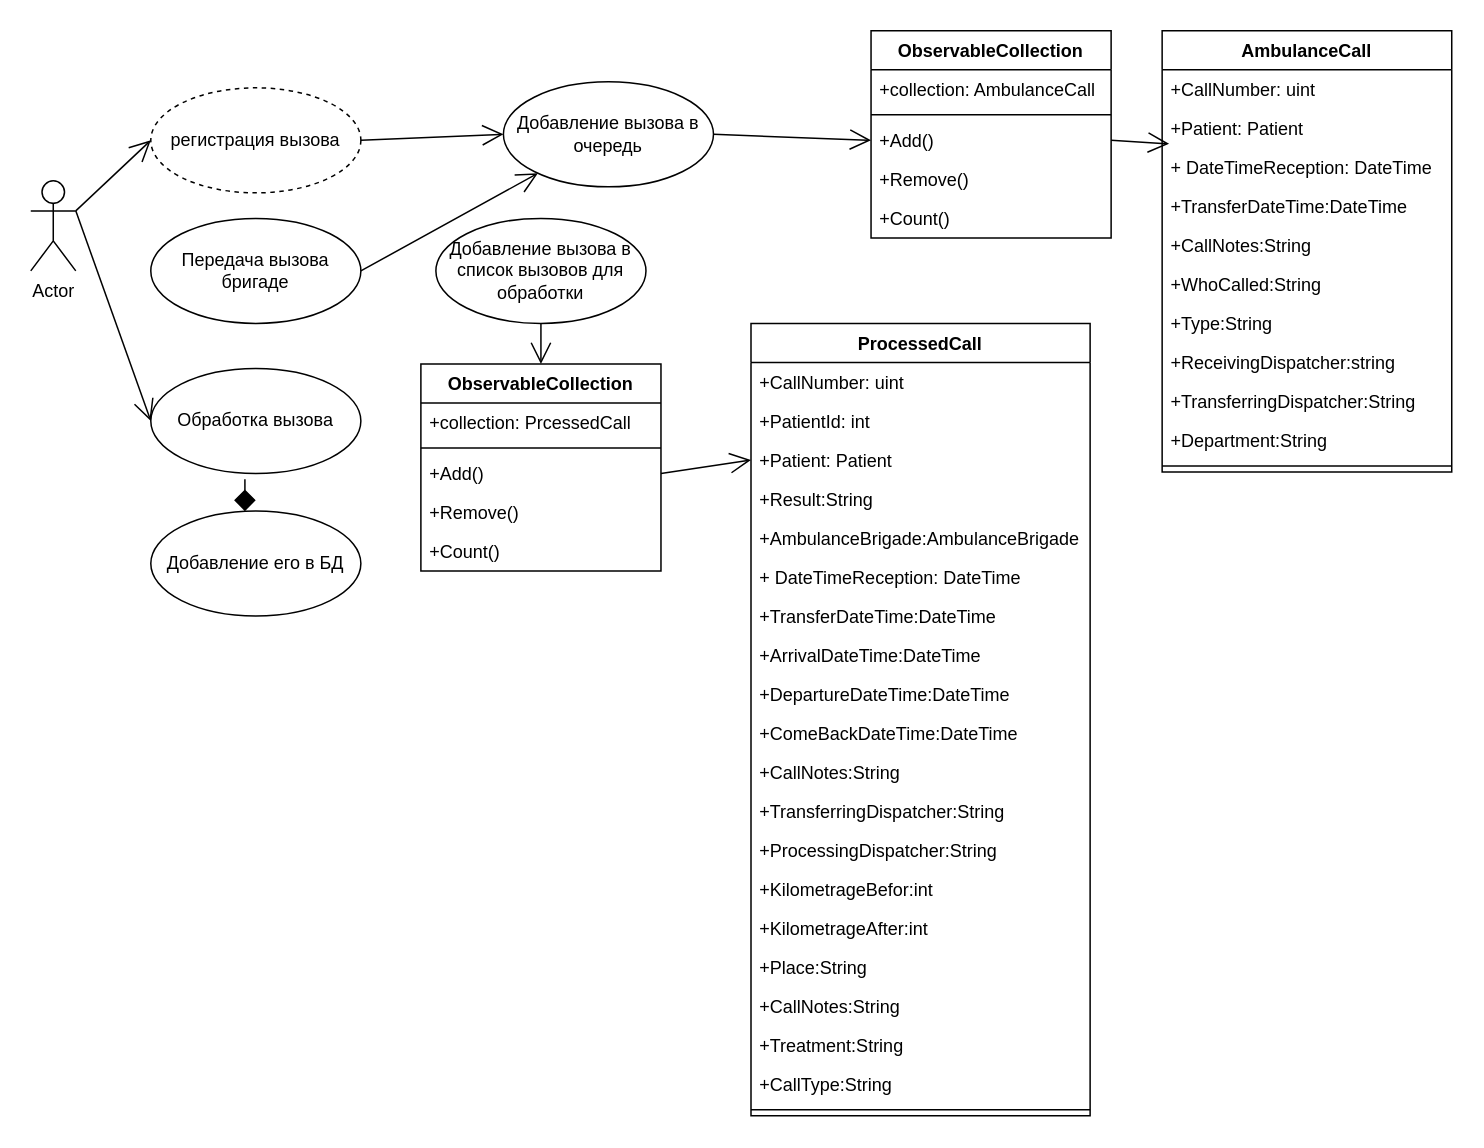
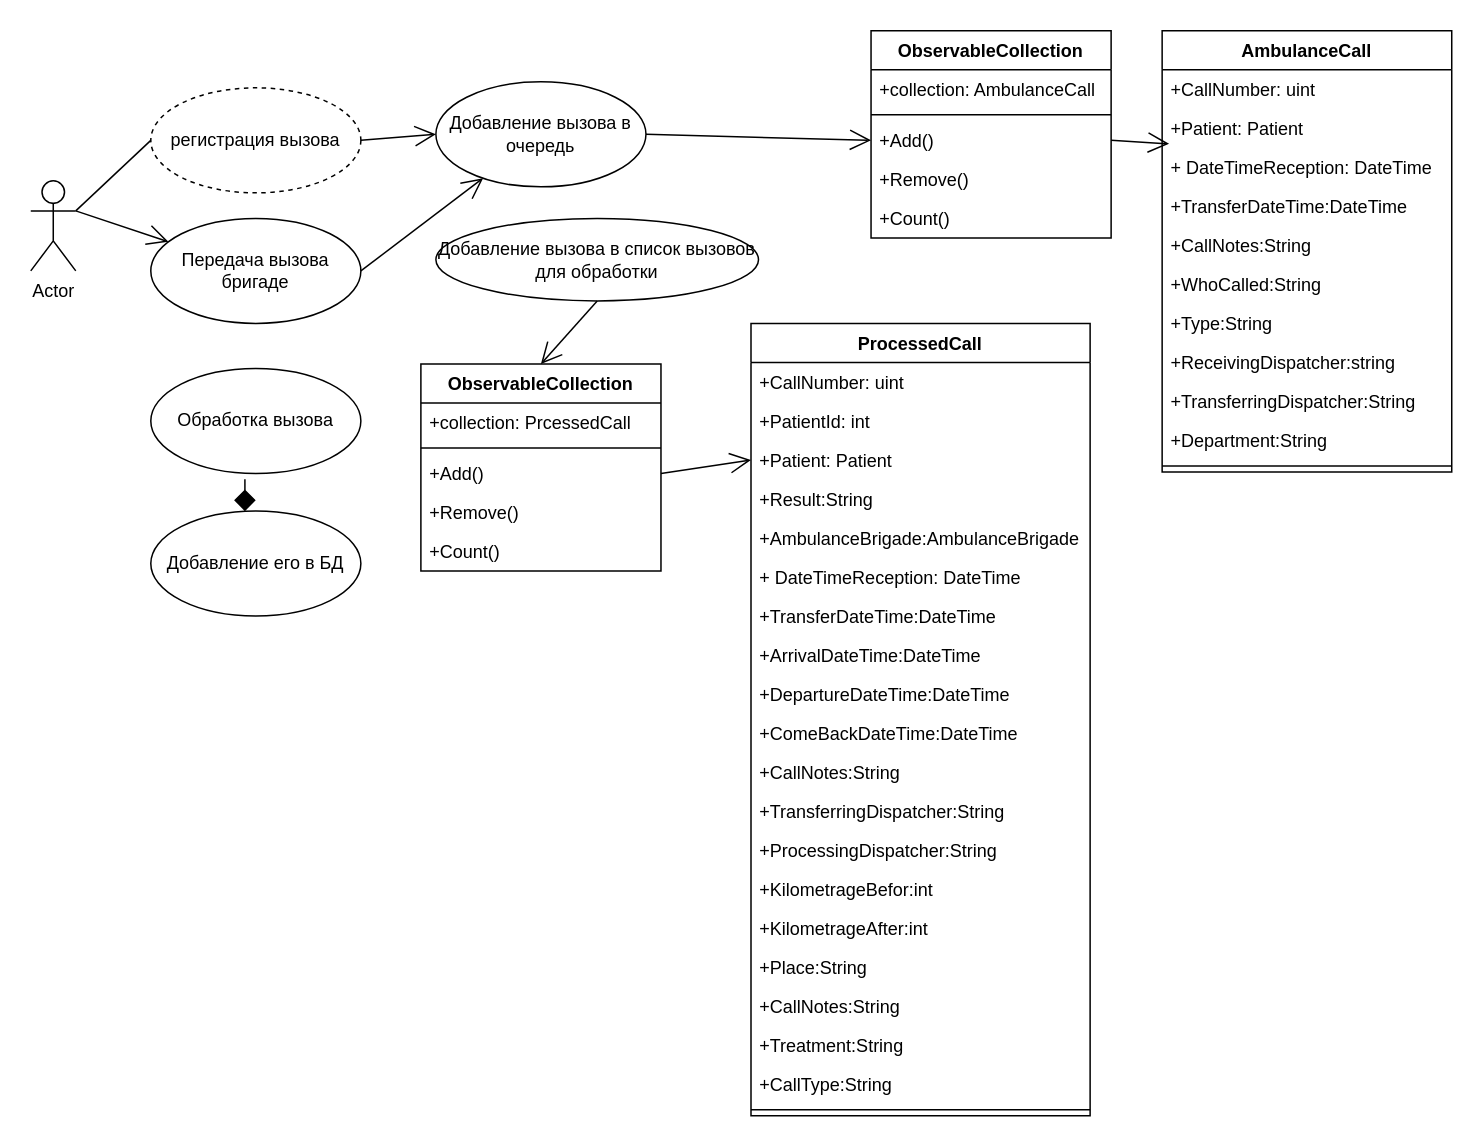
(608, 134) -> (541, 134)
(146, 145) -> (146, 144)
(541, 271) -> (597, 260)
(113, 316) -> (121, 226)
